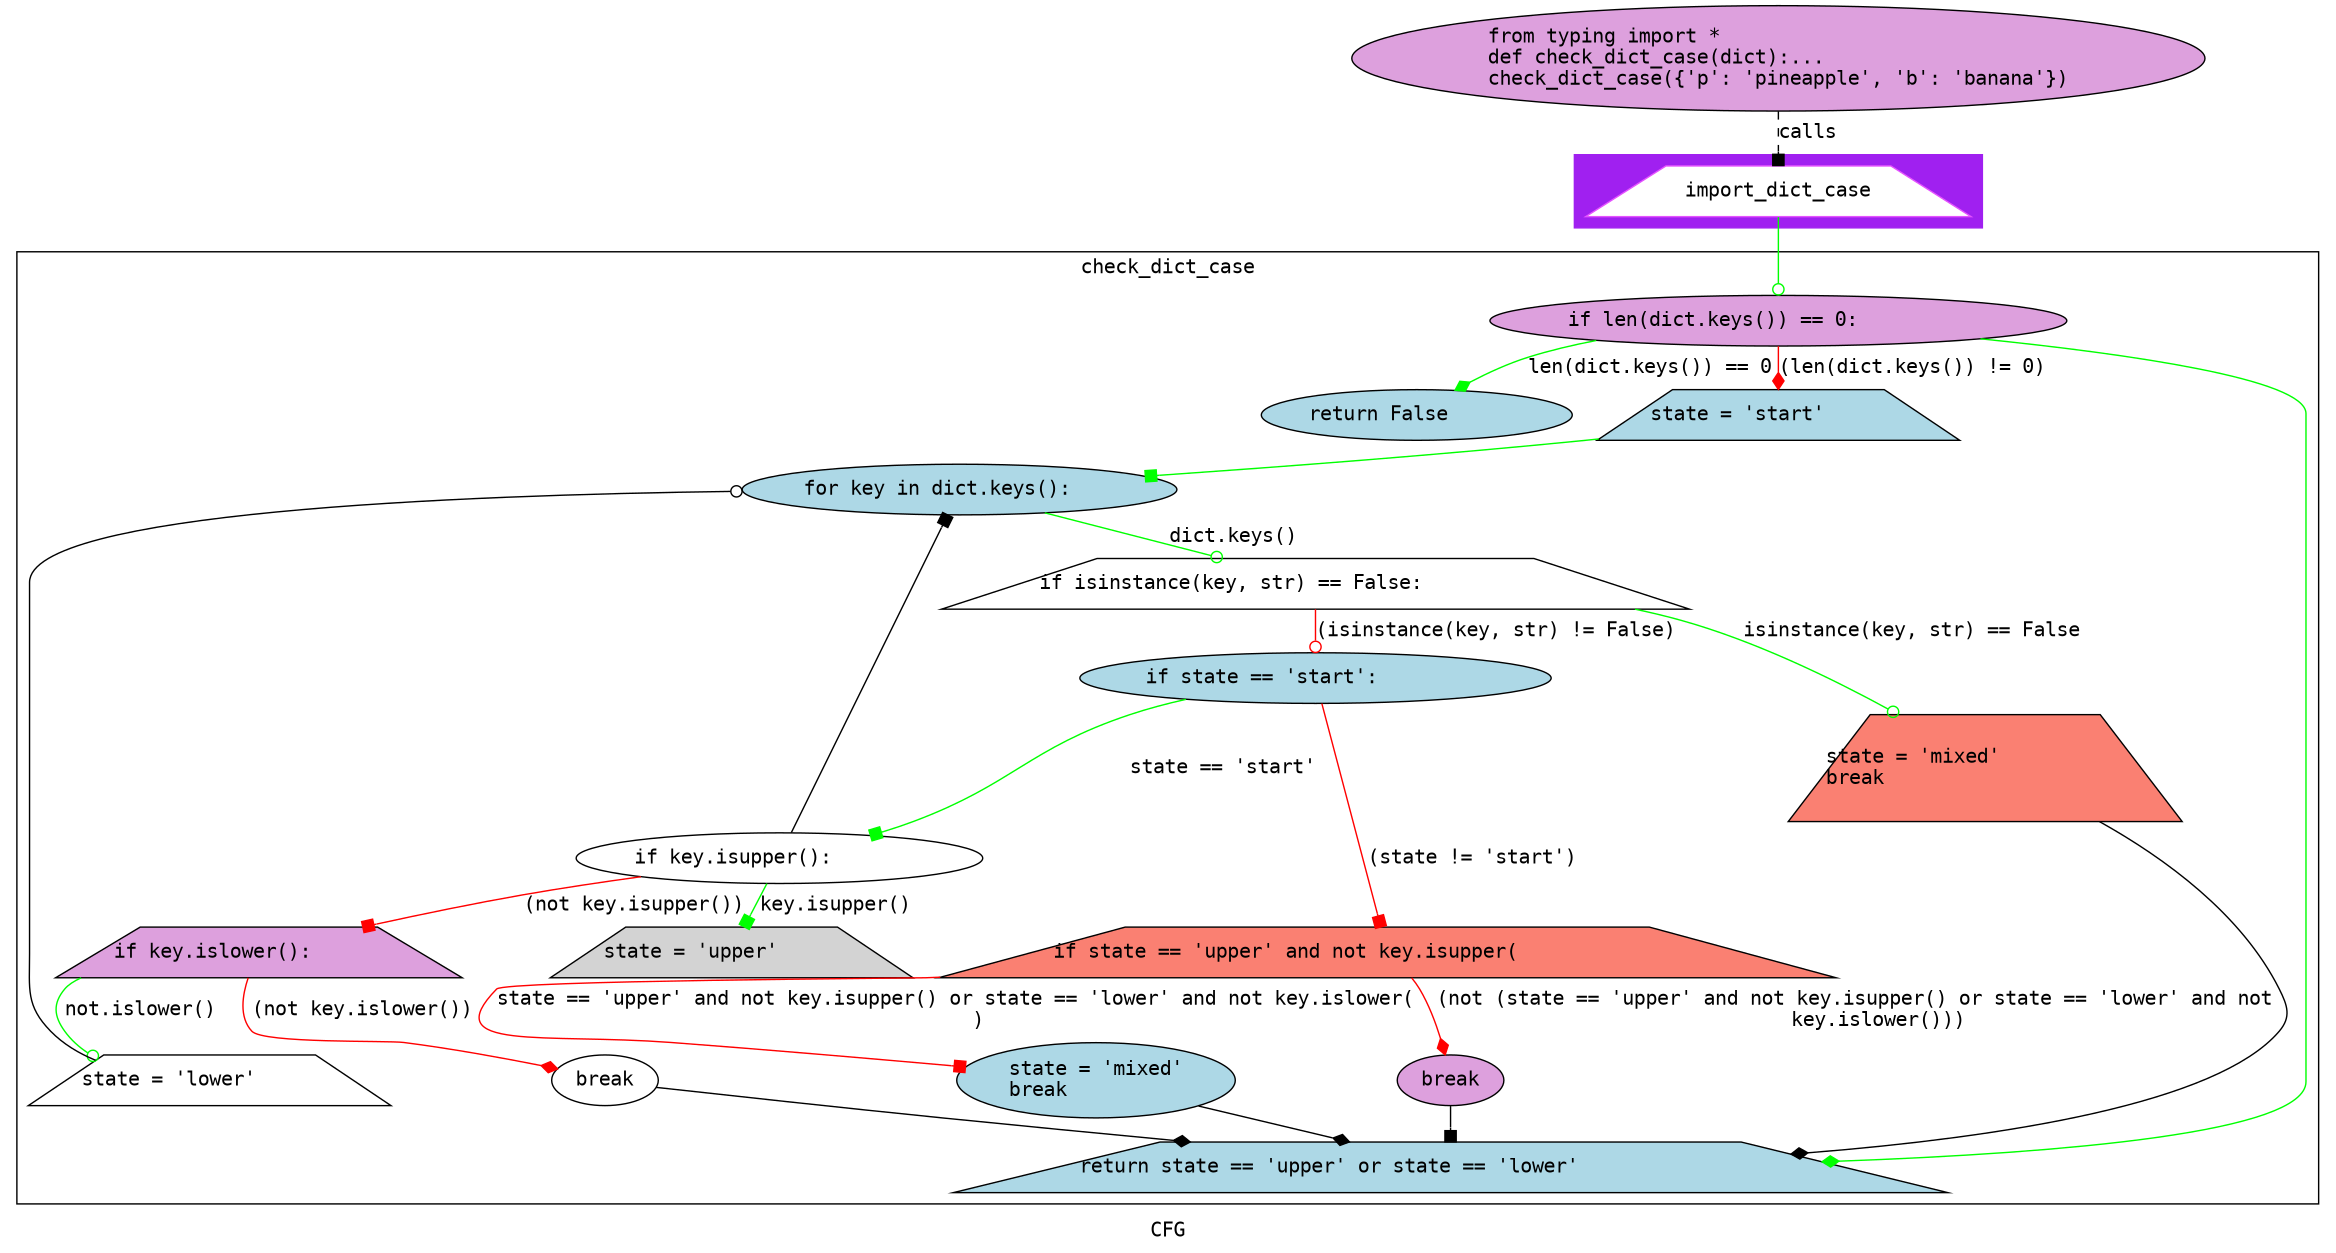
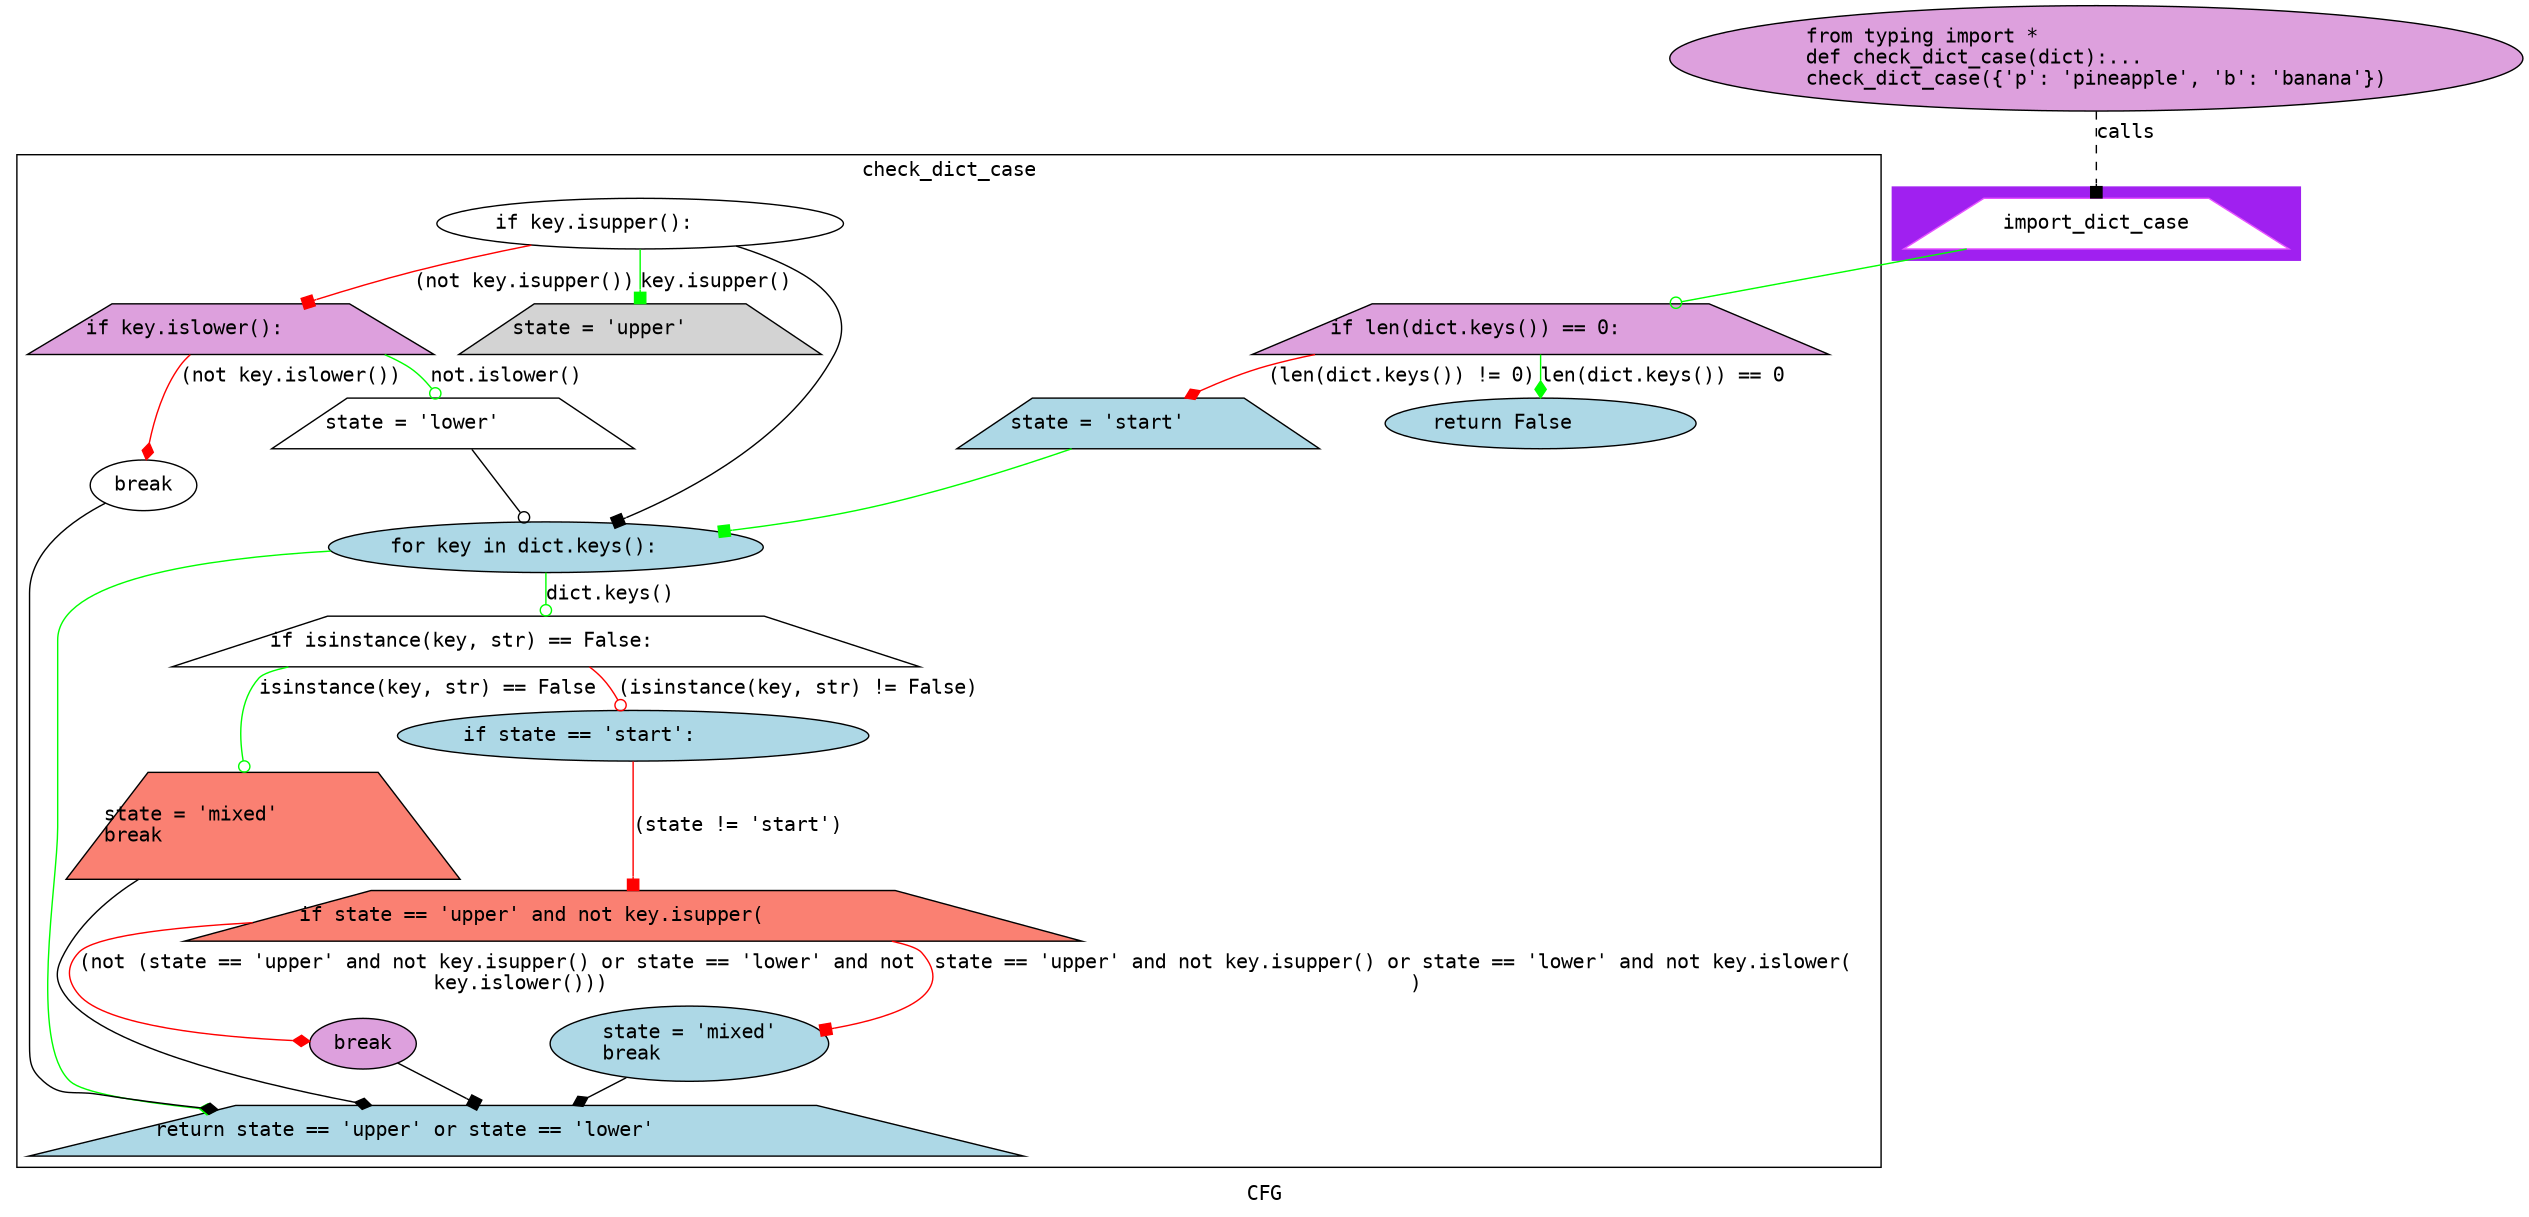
(1778, 321) -> (1541, 329)
(1033, 760) -> none
(2306, 819) -> (58, 778)
